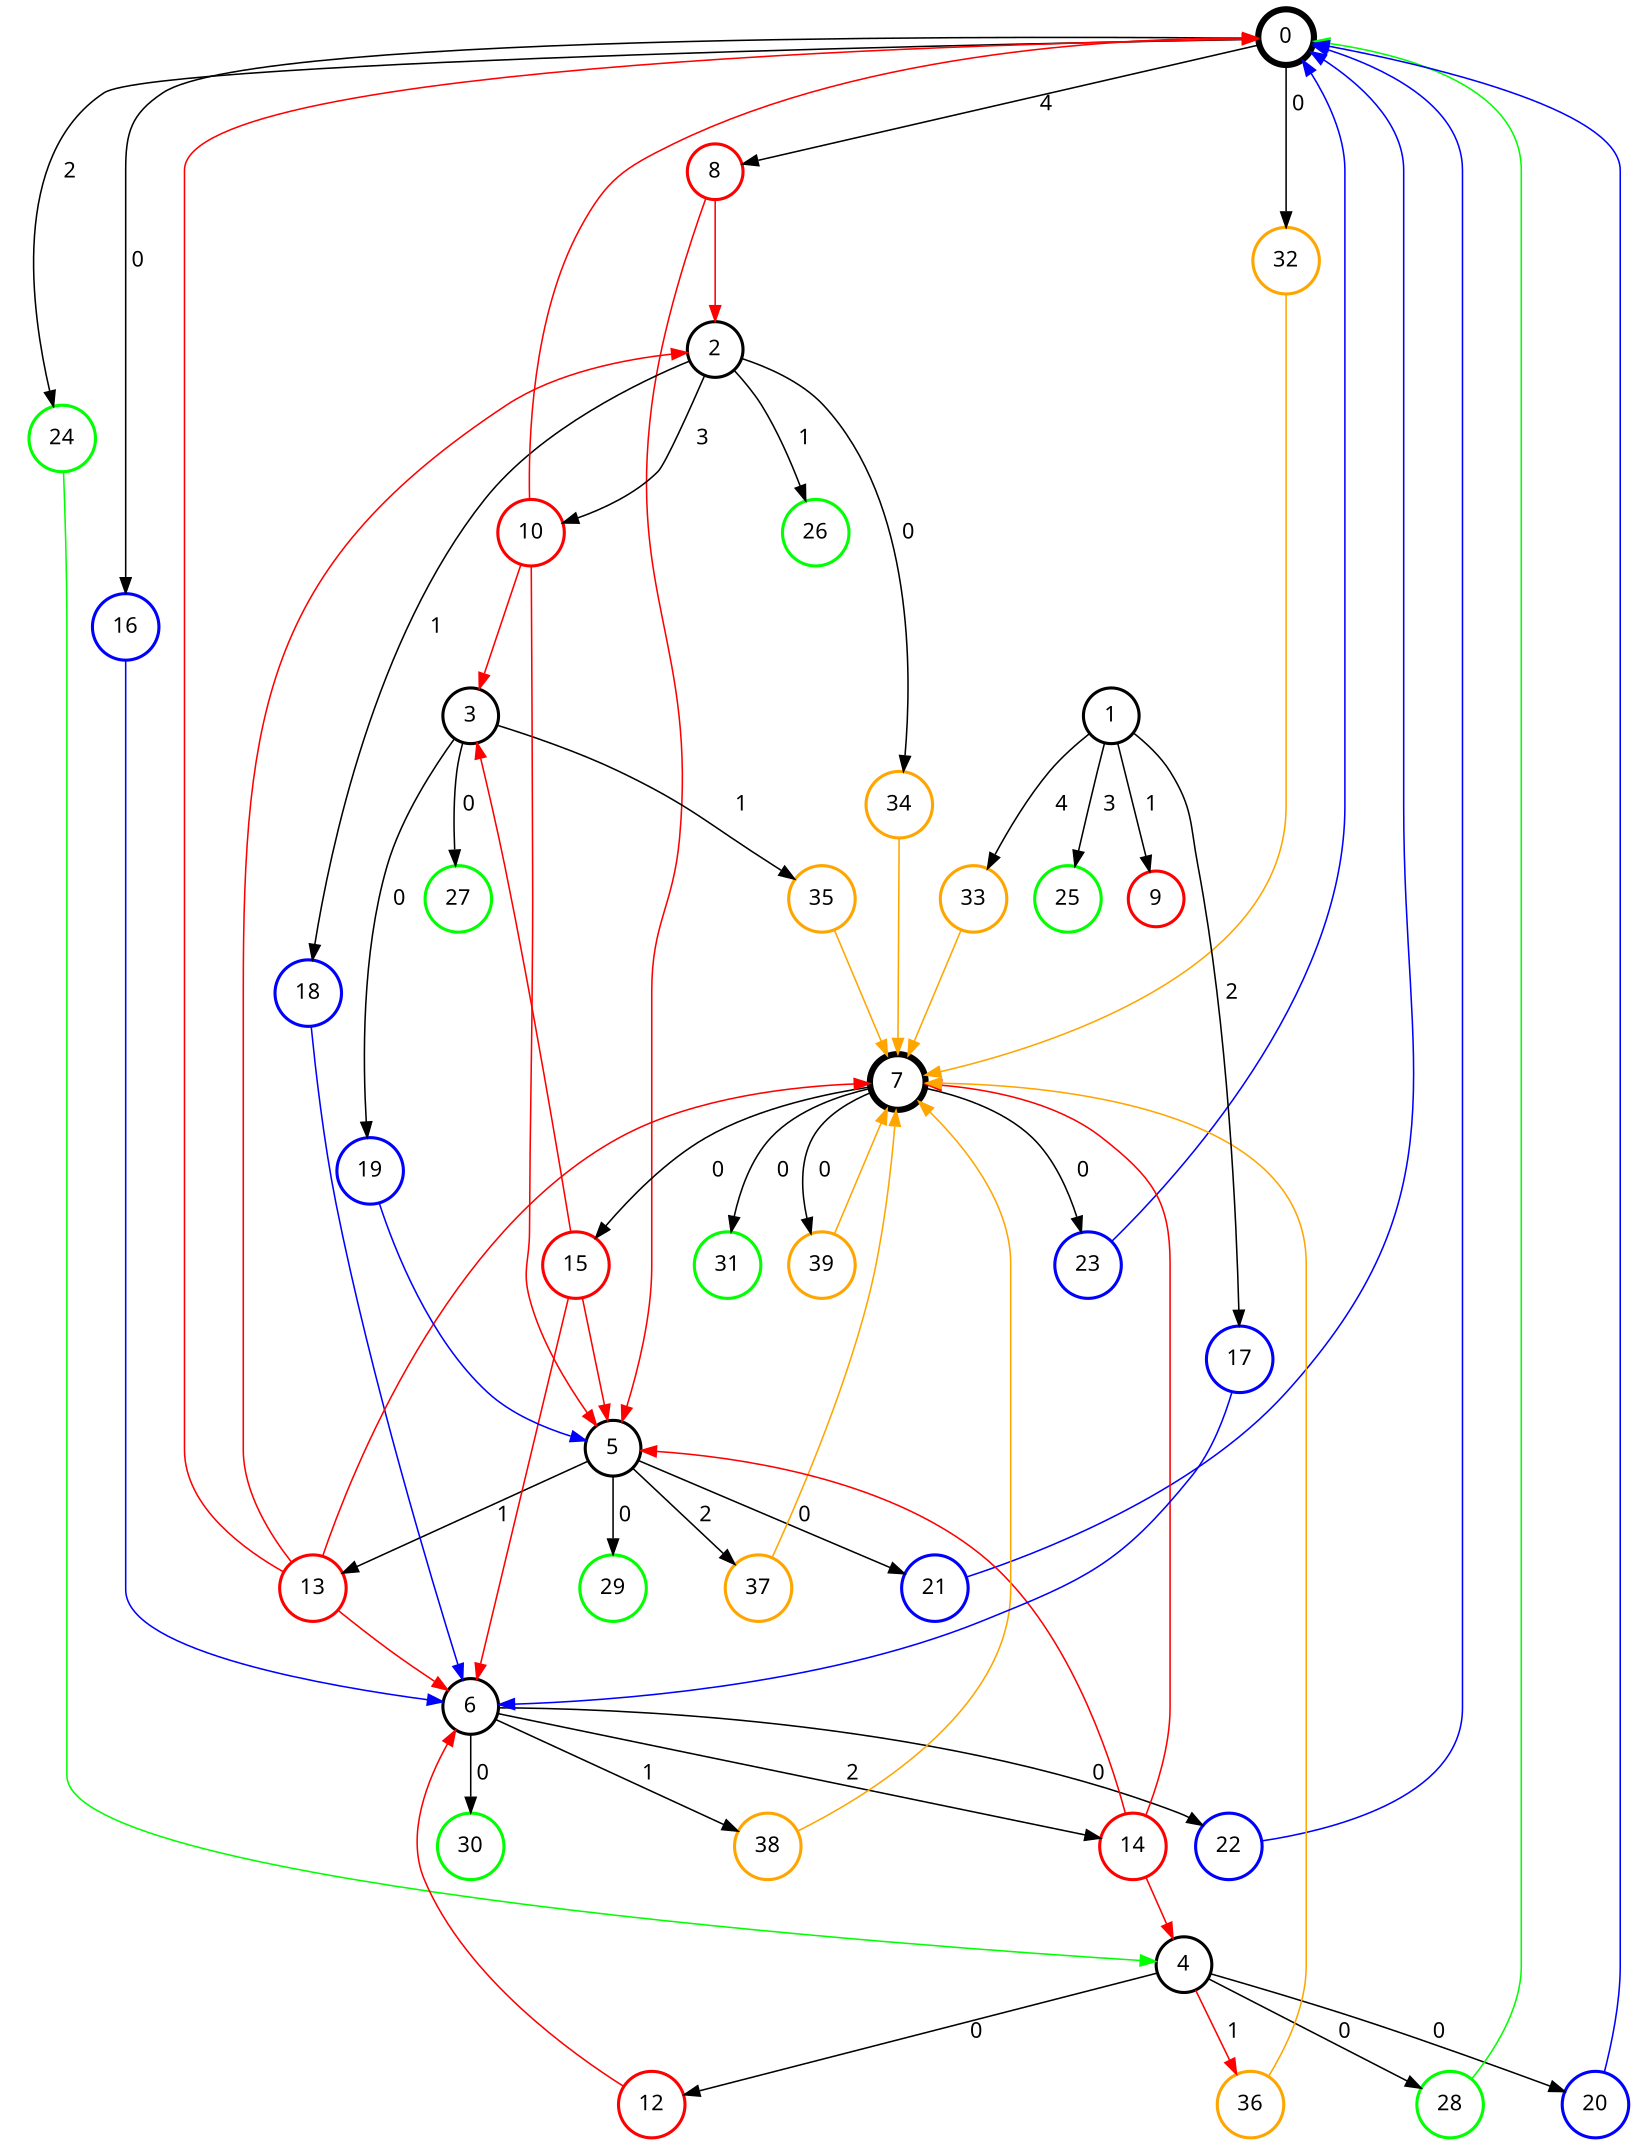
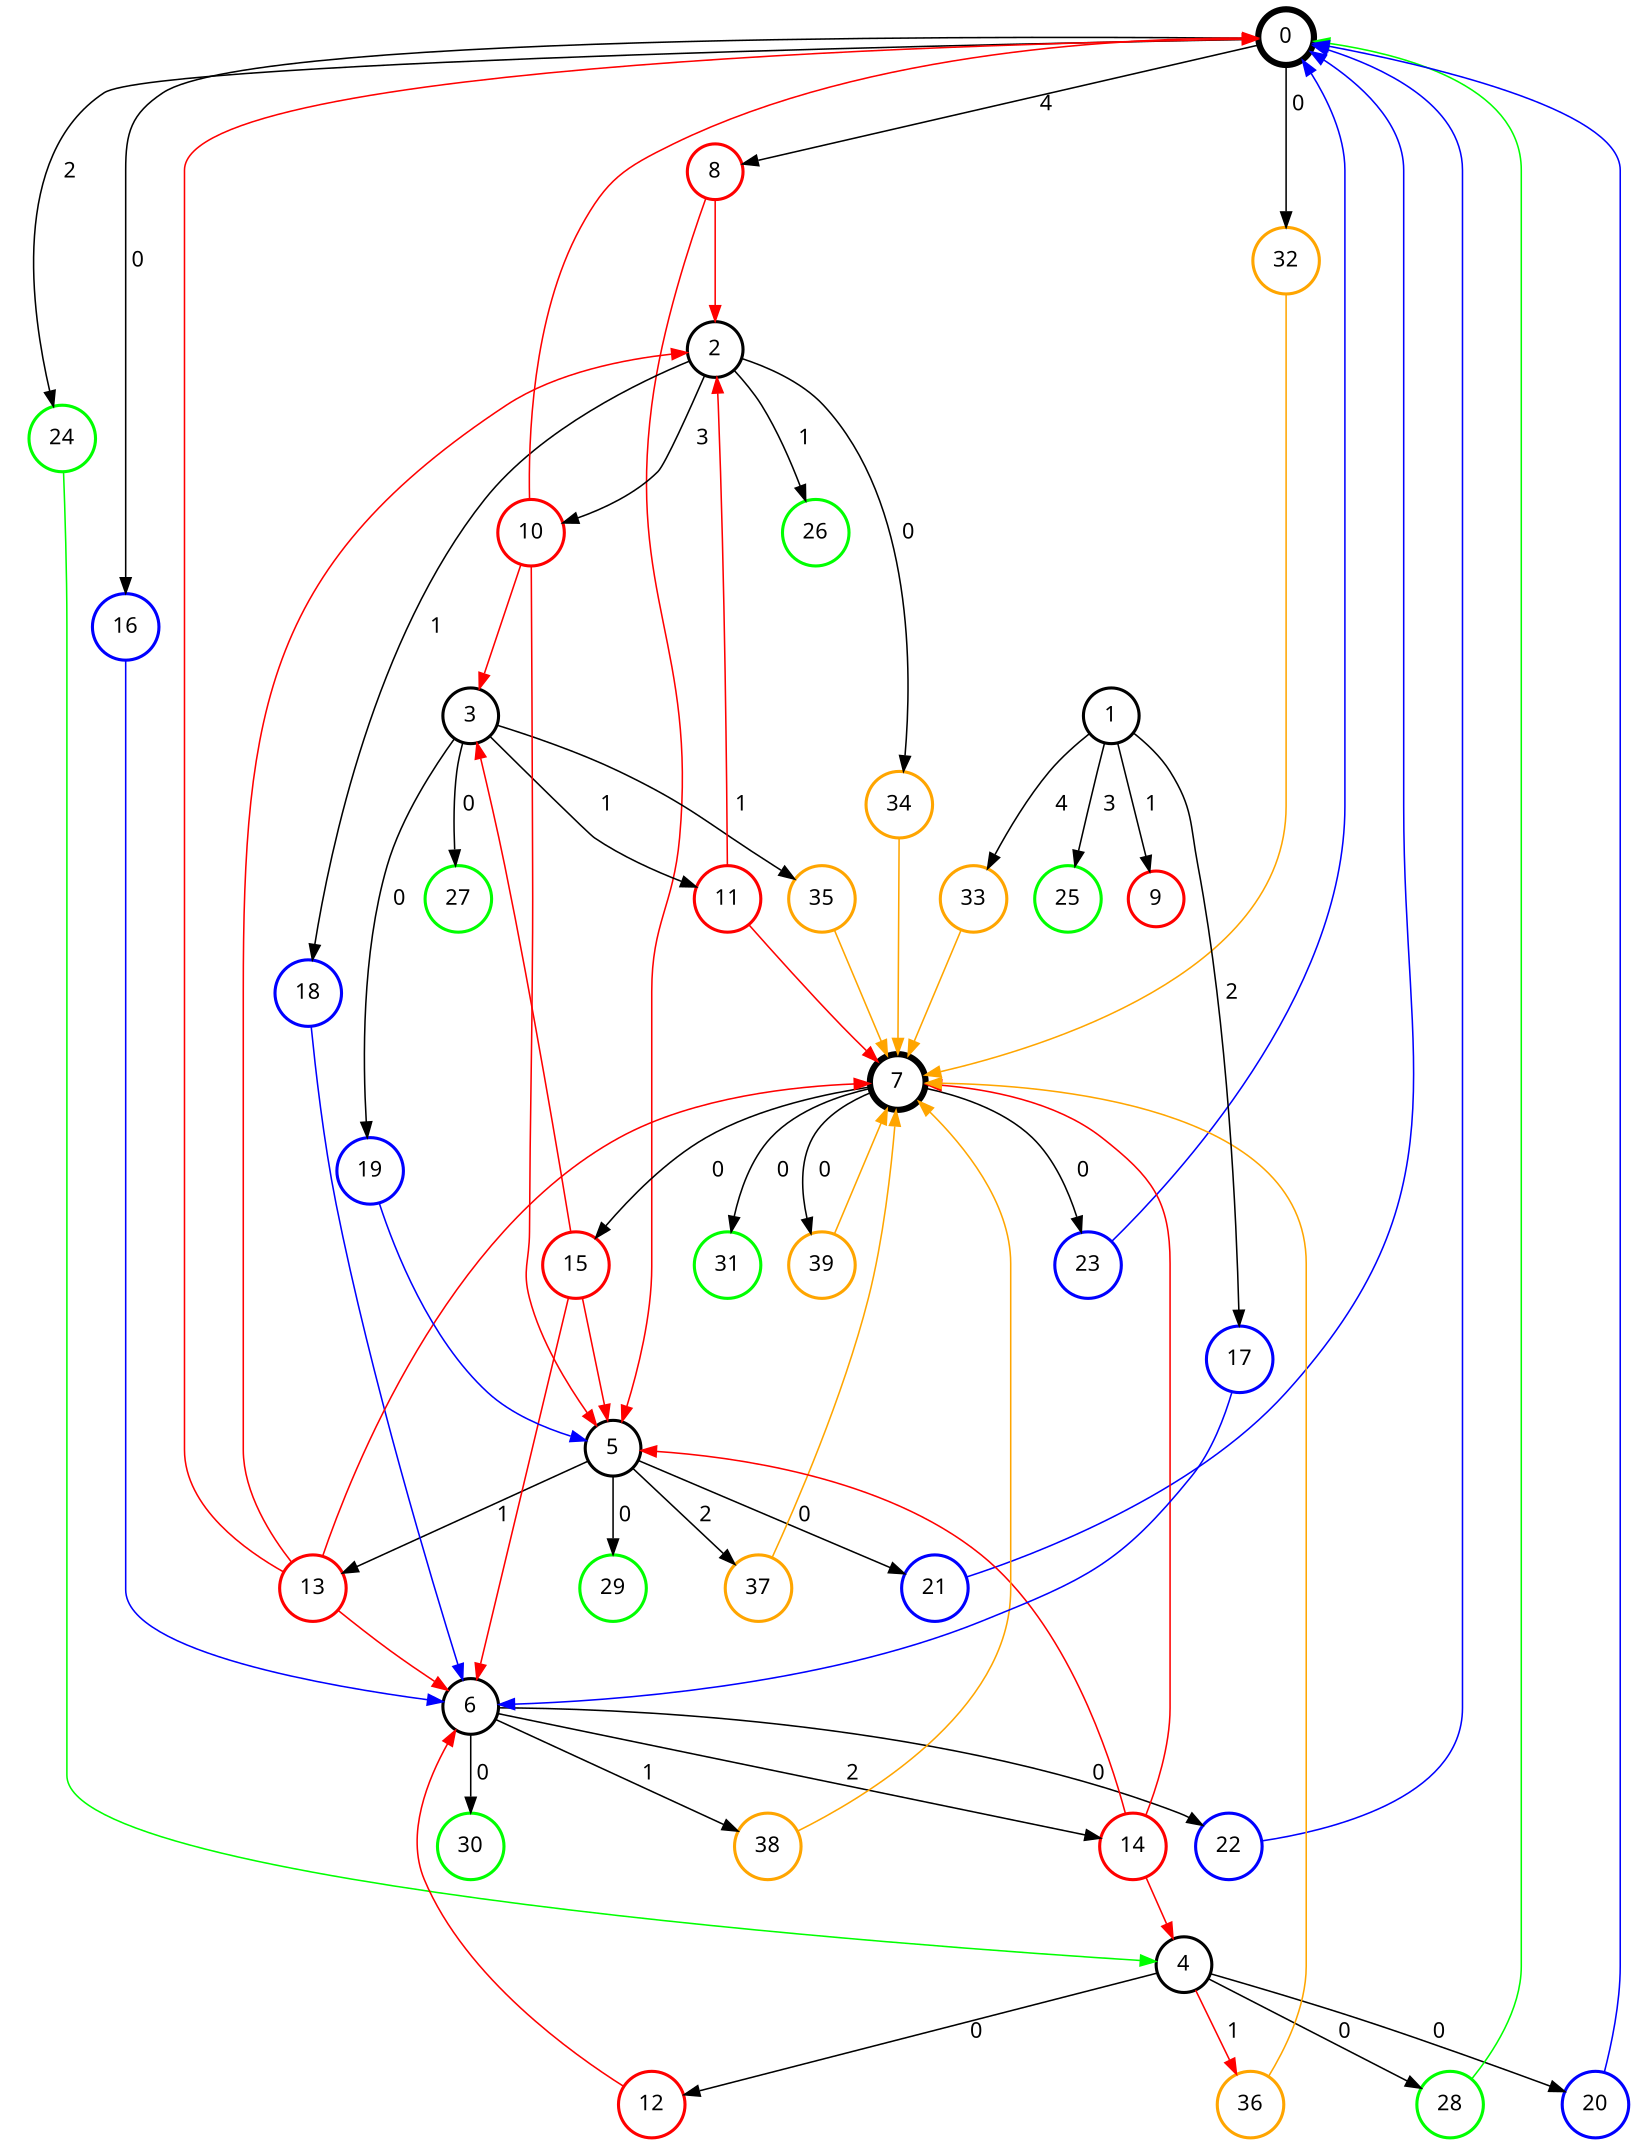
none -> (728, 899)
